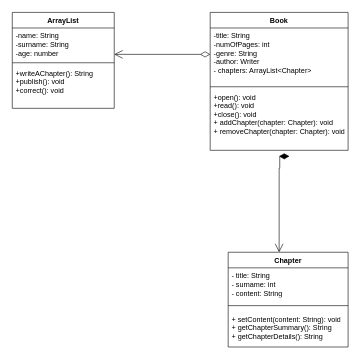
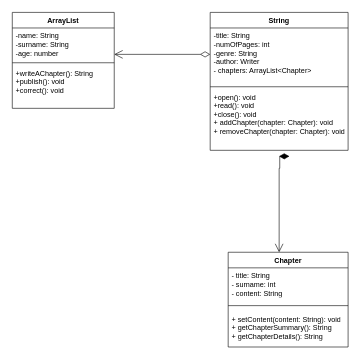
(279, 21) -> (279, 21)
